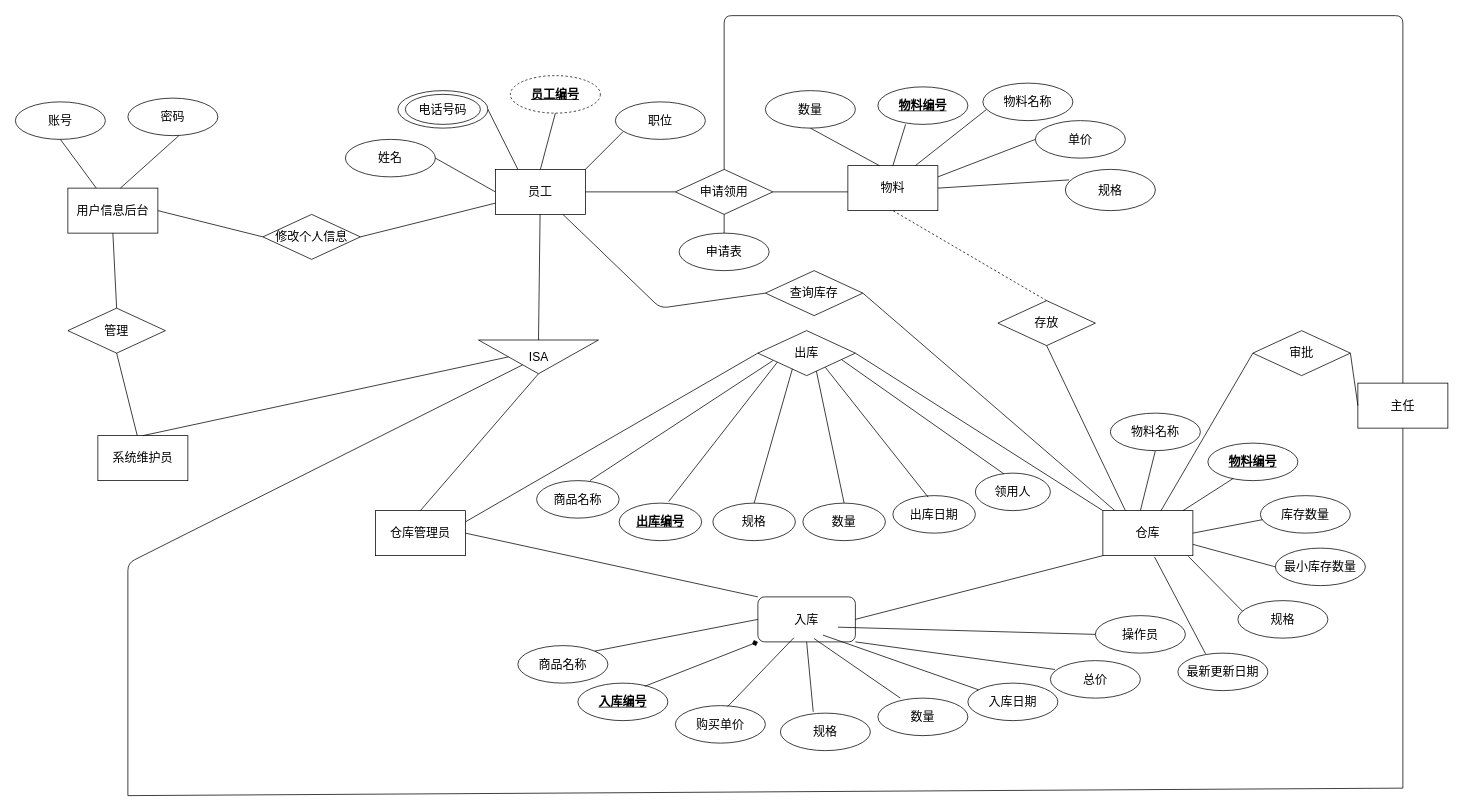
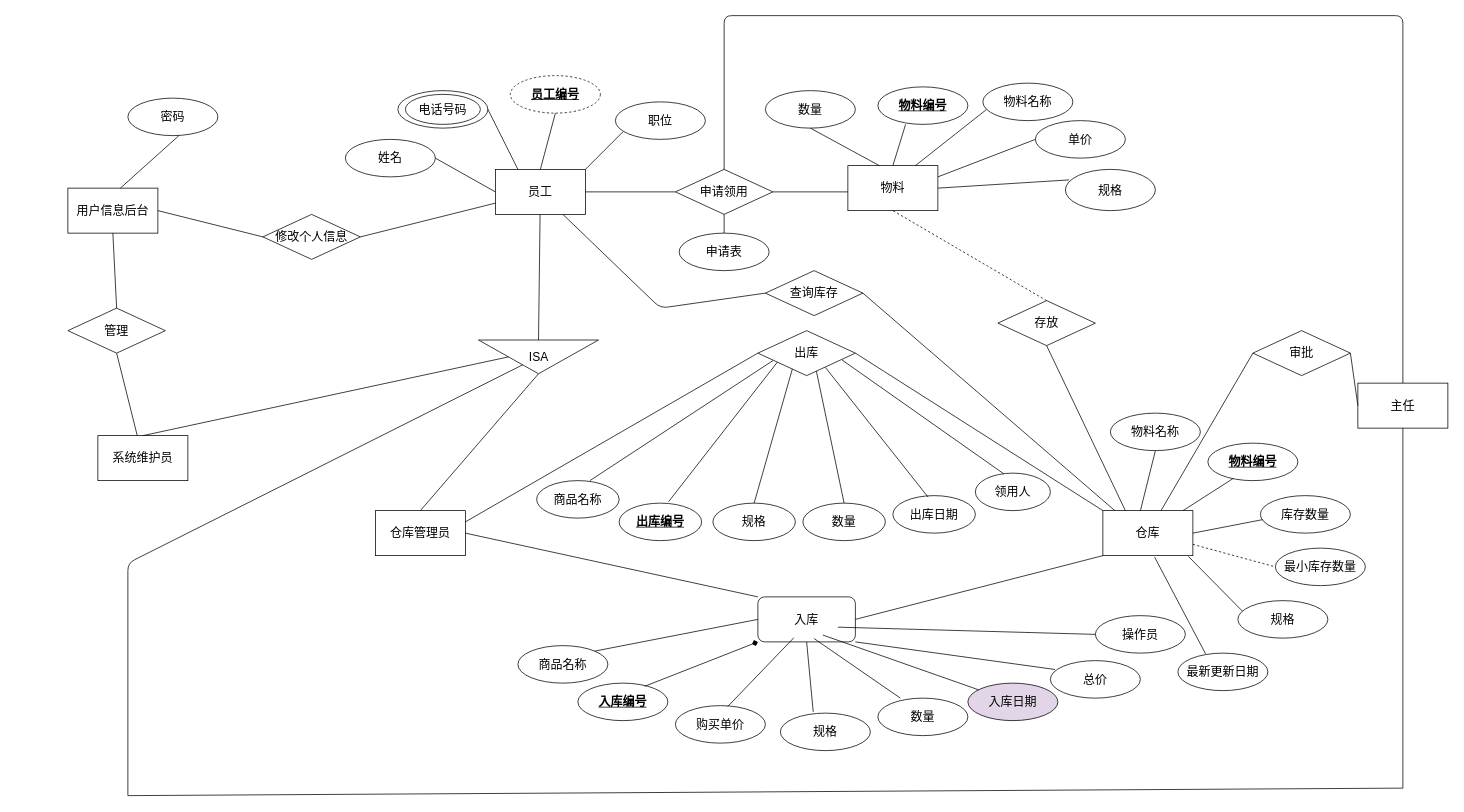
(60, 120) -> none
(78, 164) -> none
(1234, 555) -> (1234, 555)
(1013, 702) -> (1013, 702)
